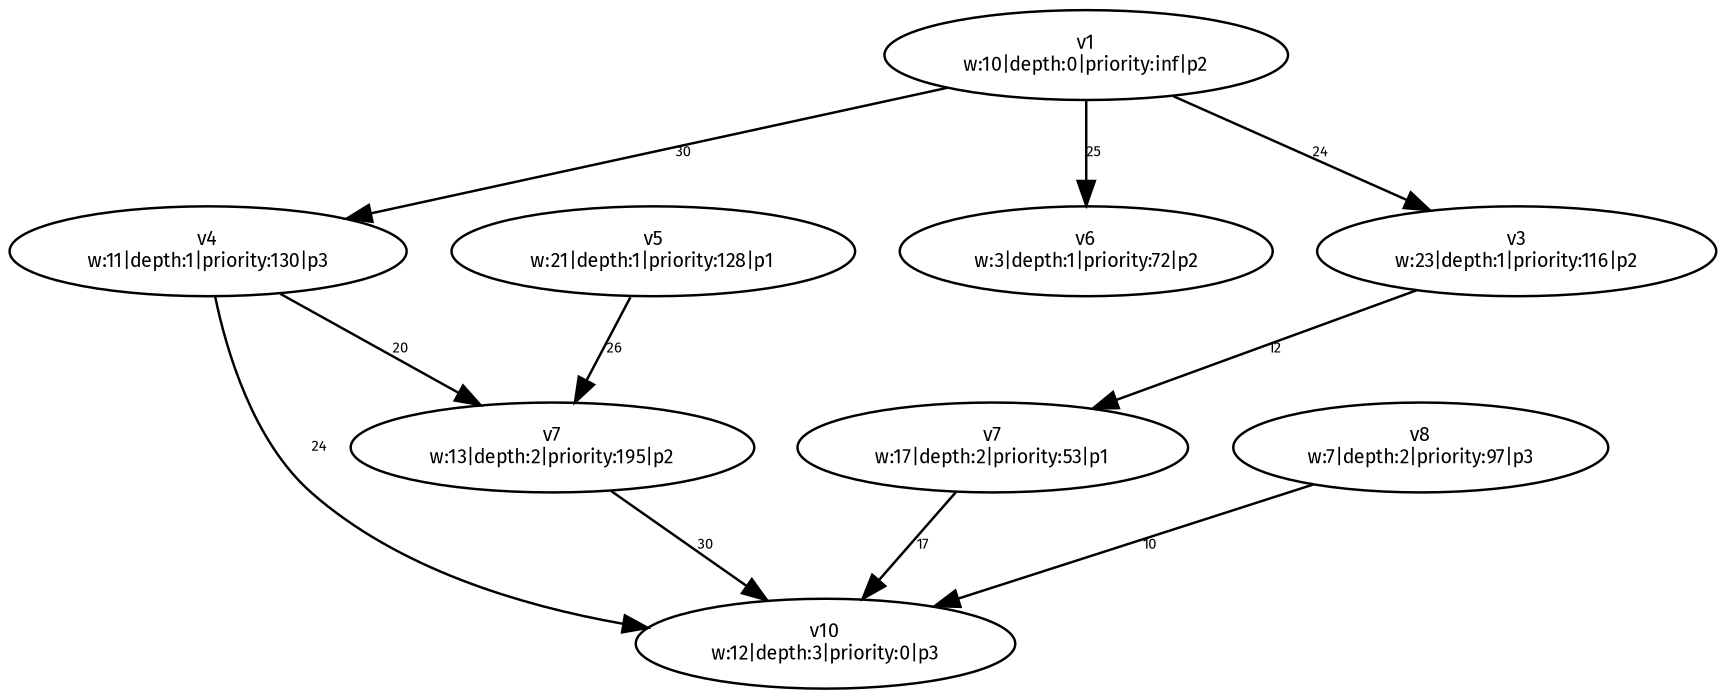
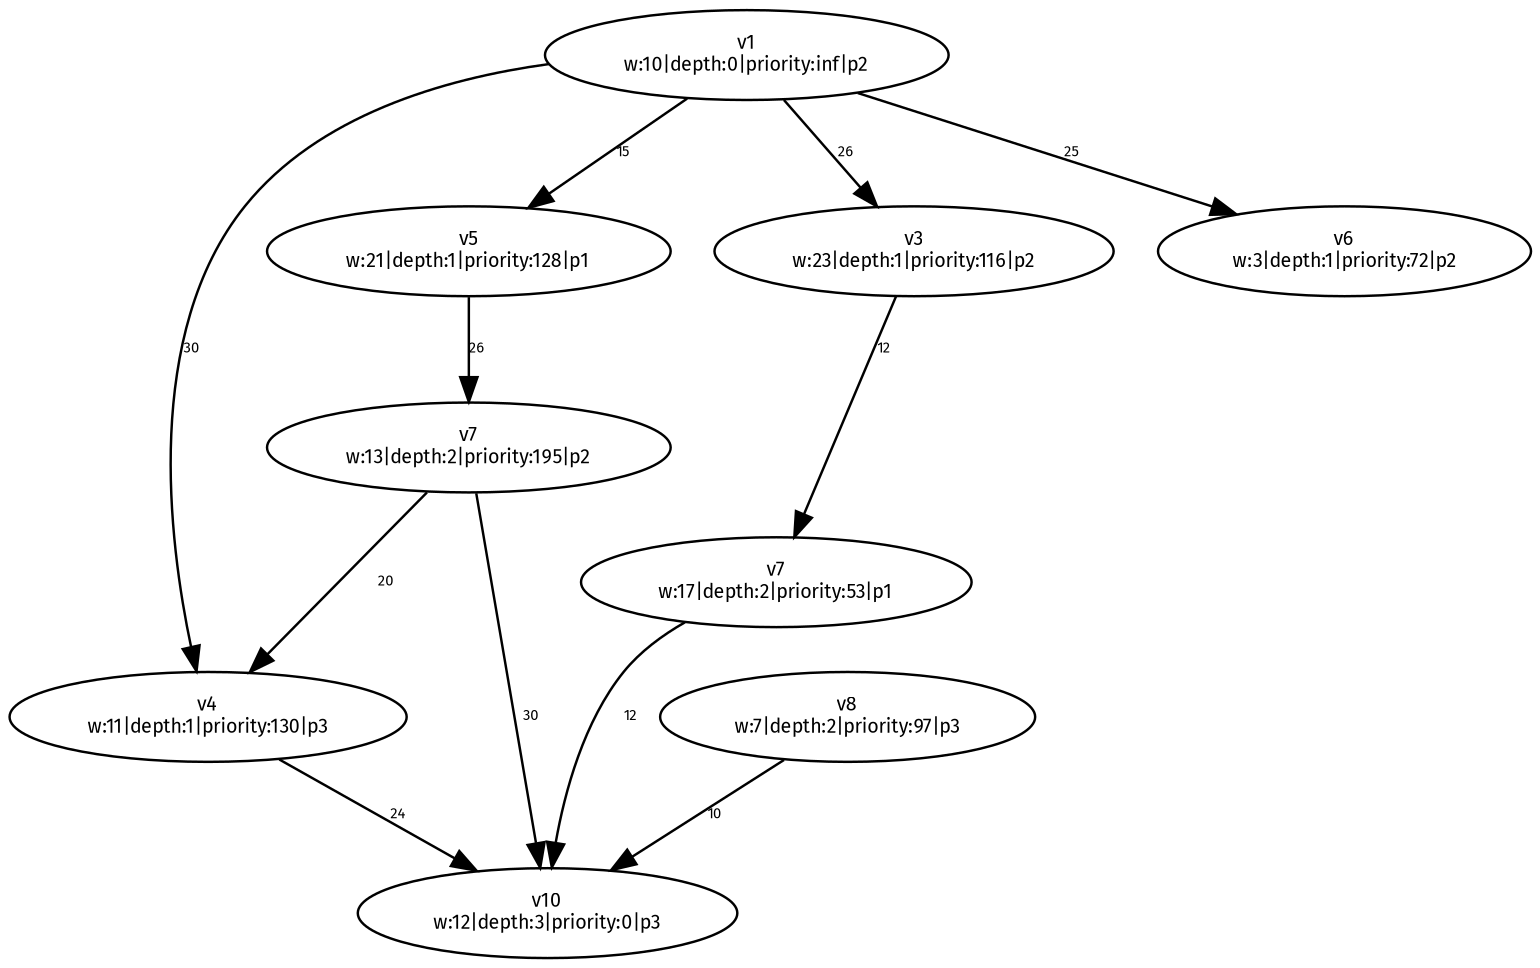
none -> (618, 146)
(1321, 153) -> (846, 153)
(370, 343) -> (347, 573)
(924, 546) -> (631, 717)
